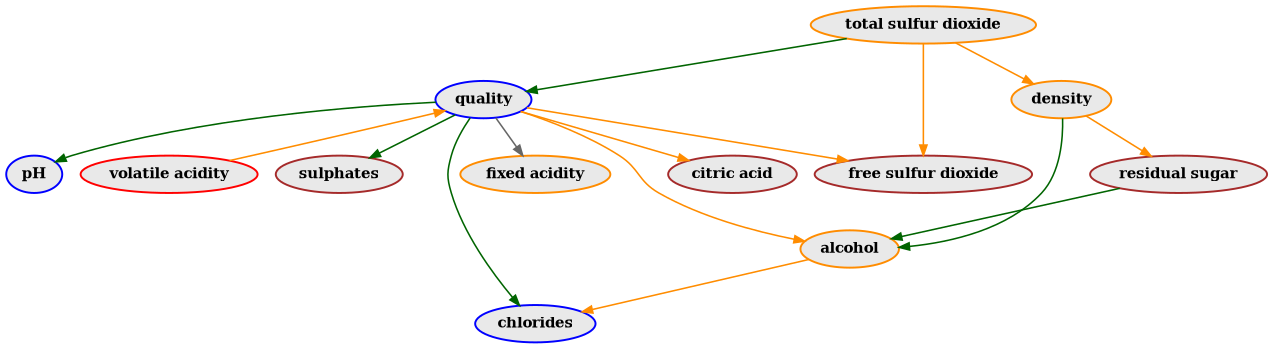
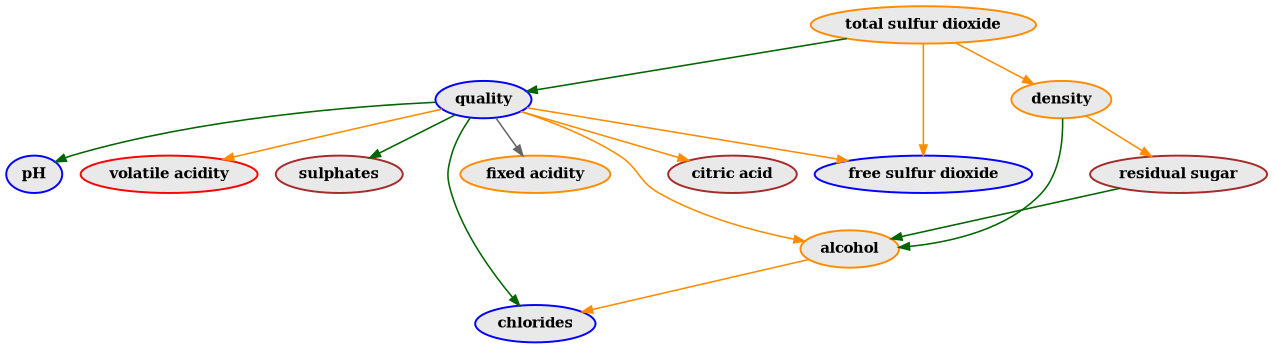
(332, 137) -> (338, 133)
(923, 174) -> (923, 174)
